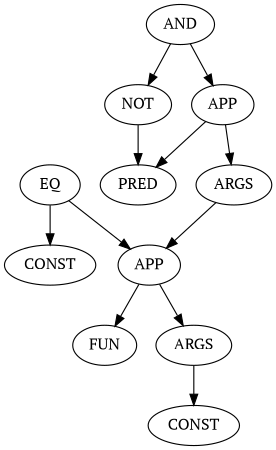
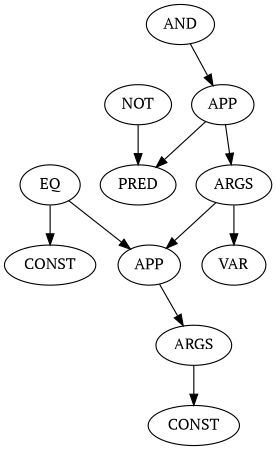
(162, 59) -> none
none -> (234, 265)
(105, 345) -> none
